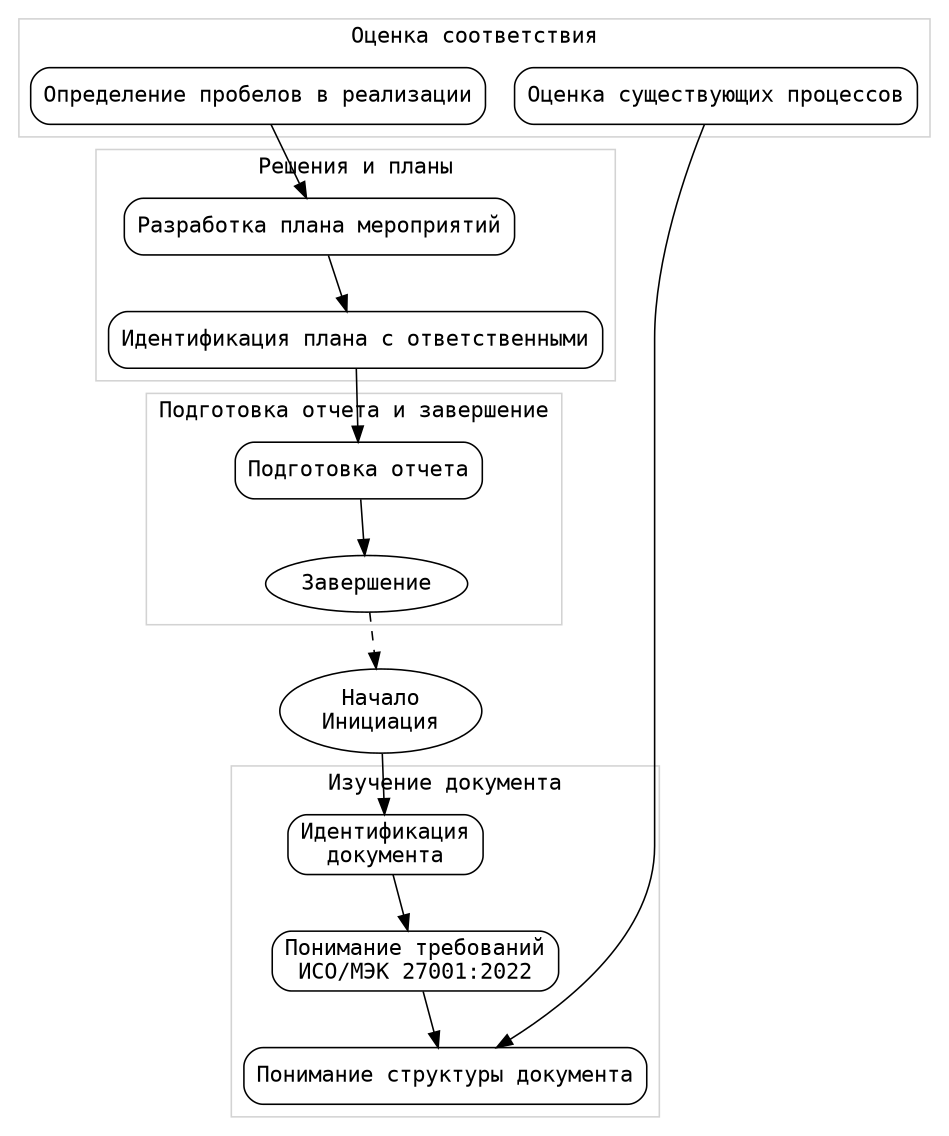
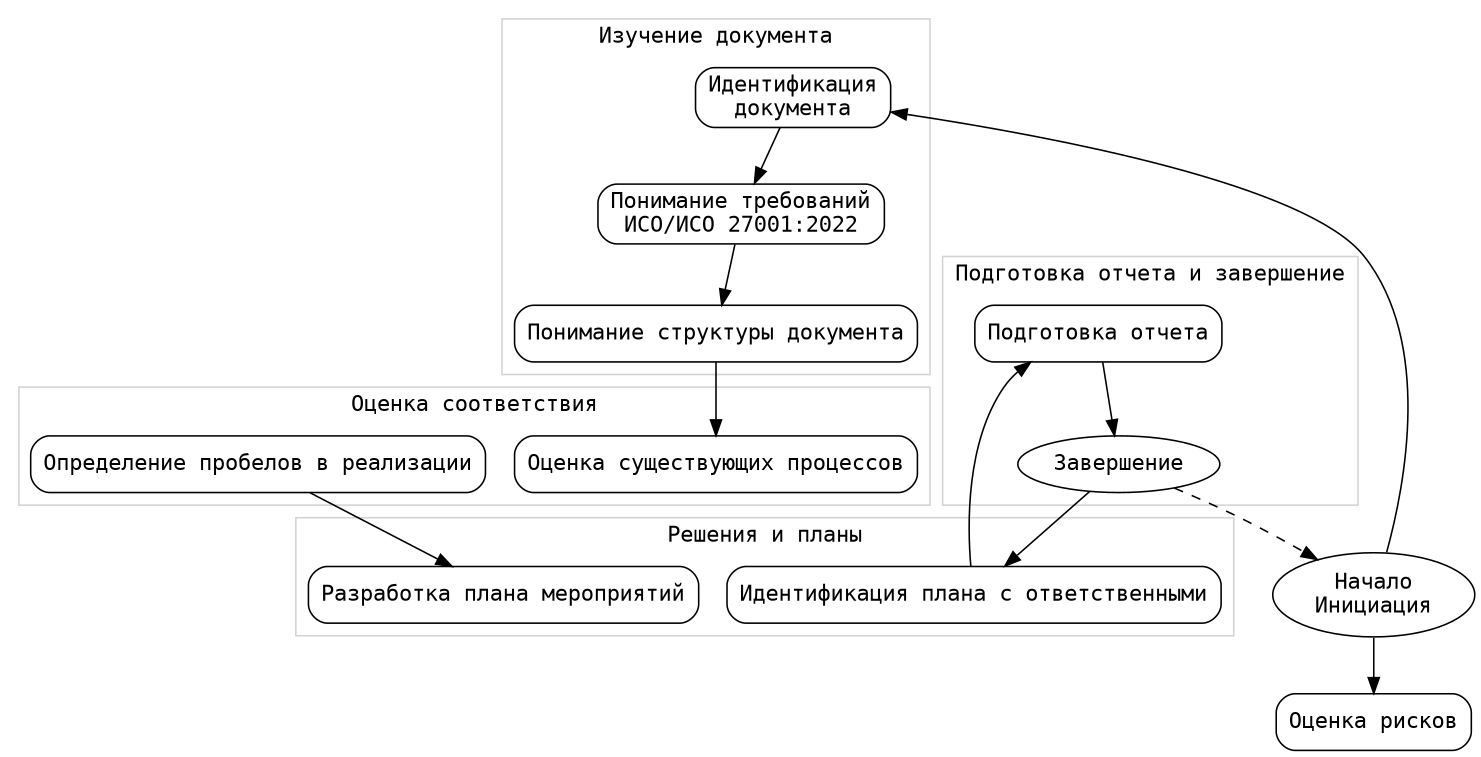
(335, 276) -> (1048, 528)
(655, 608) -> (716, 397)
none -> (1374, 722)
(415, 961) -> (741, 214)
